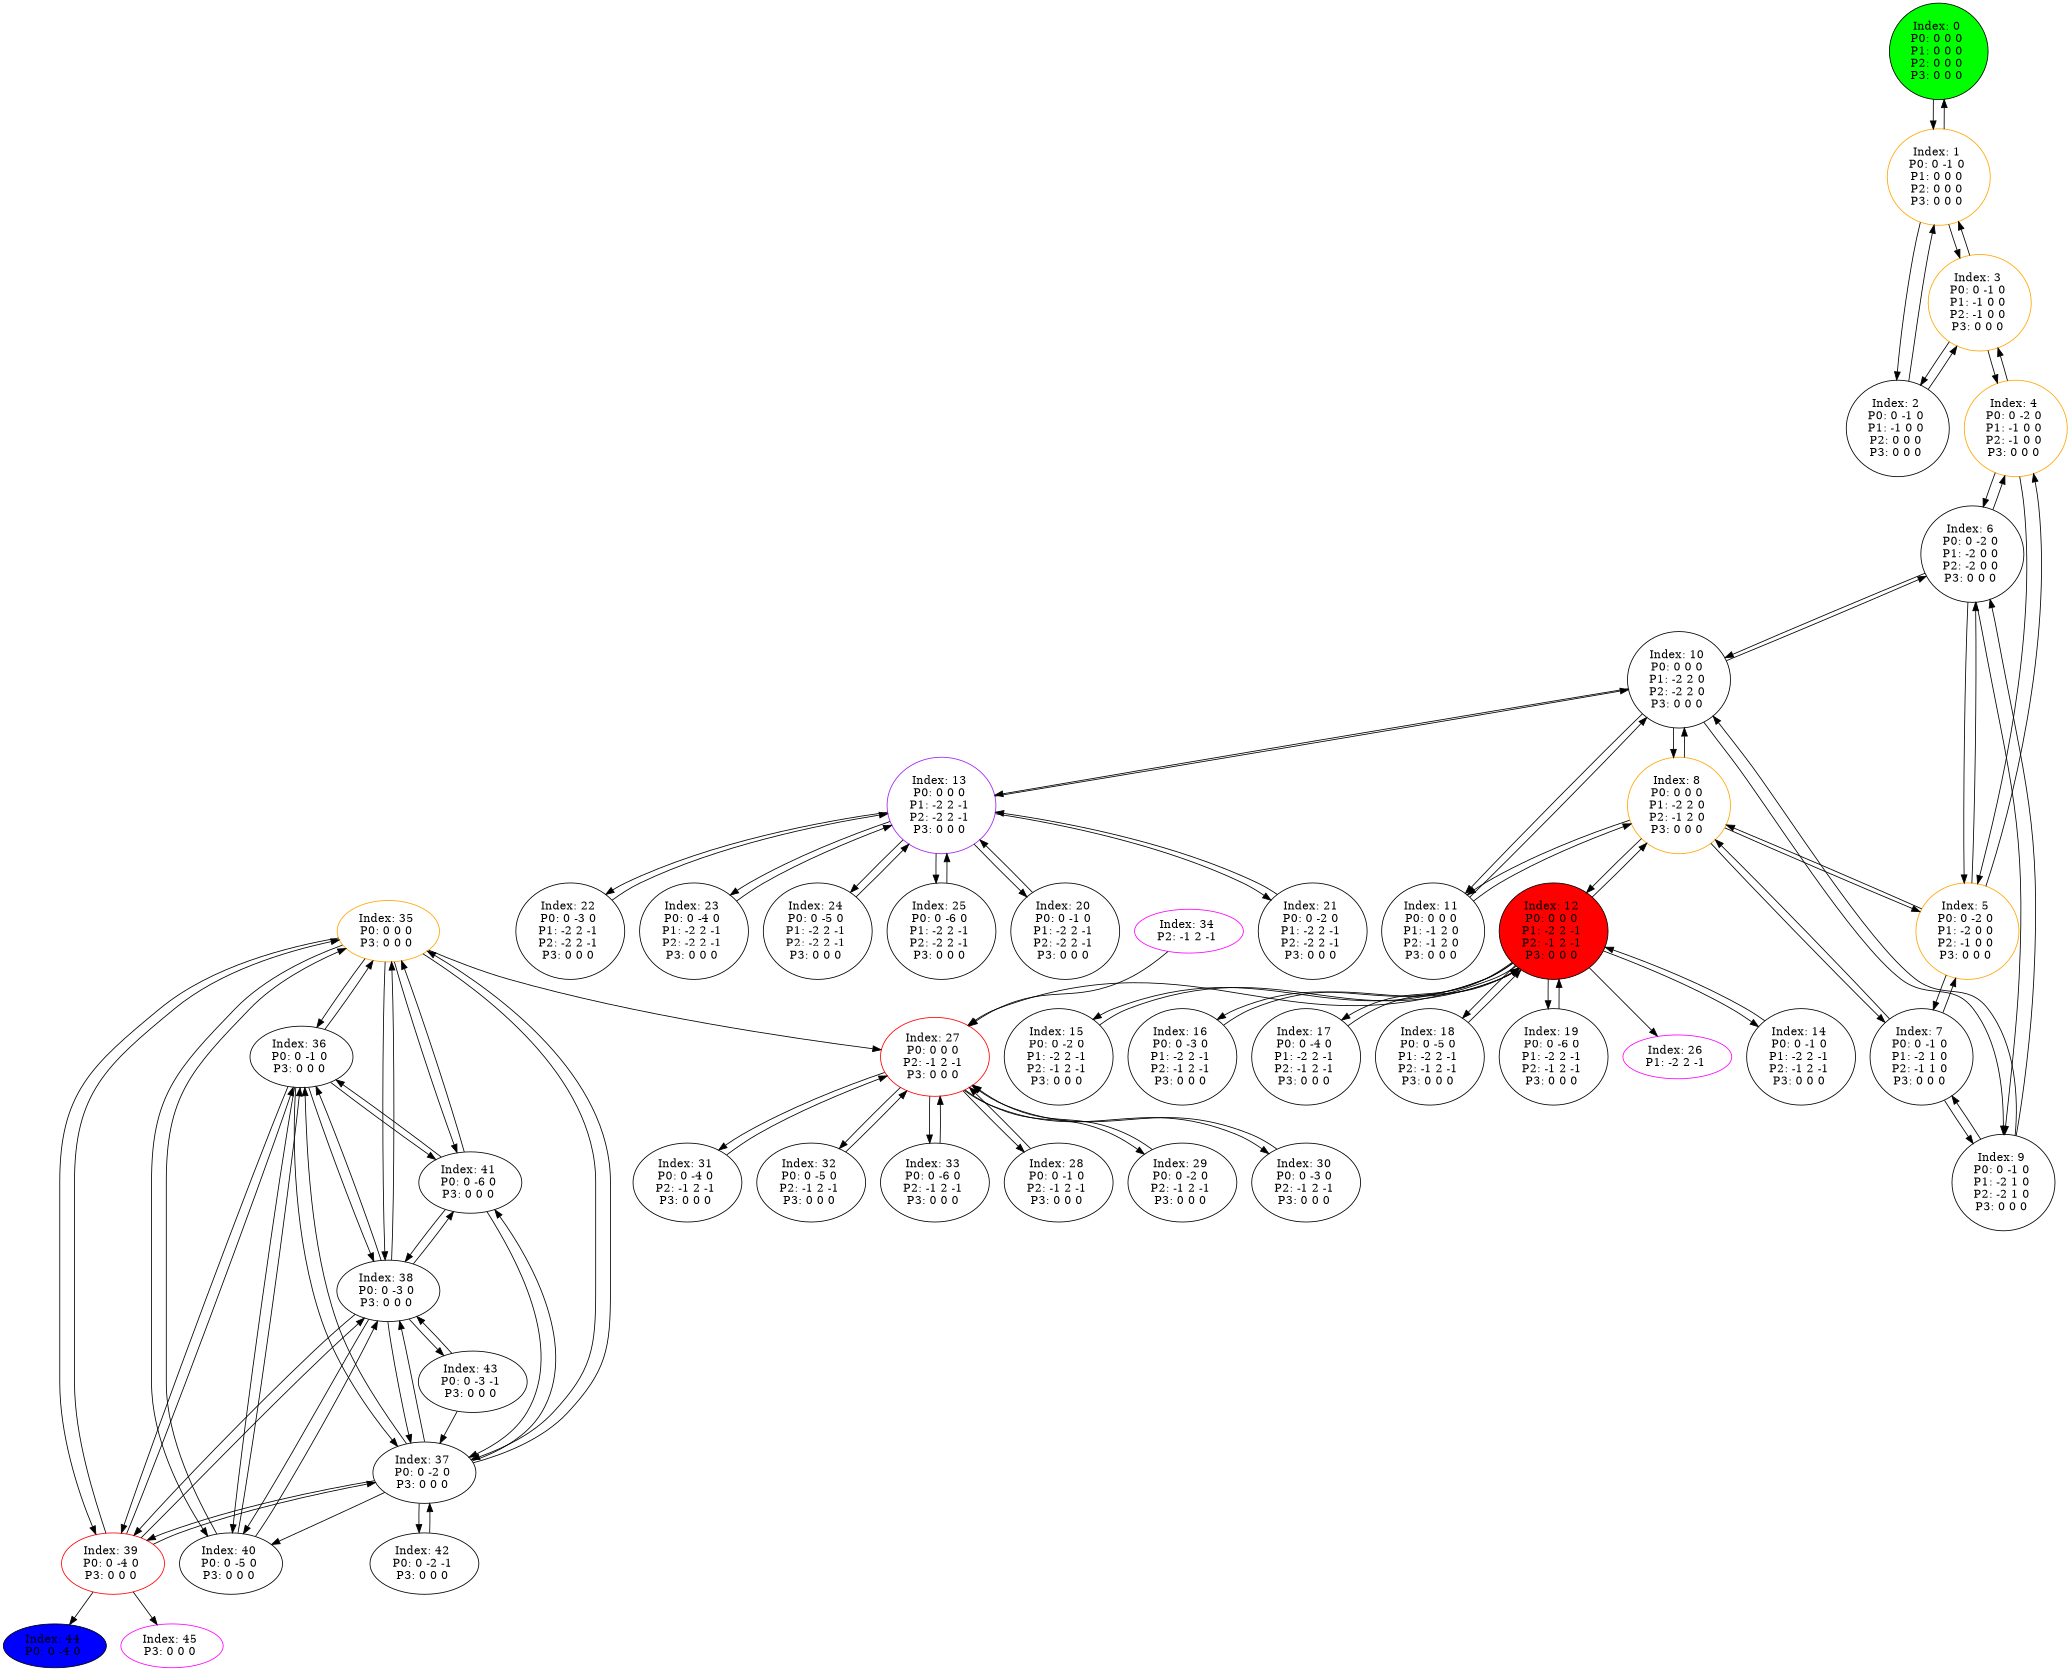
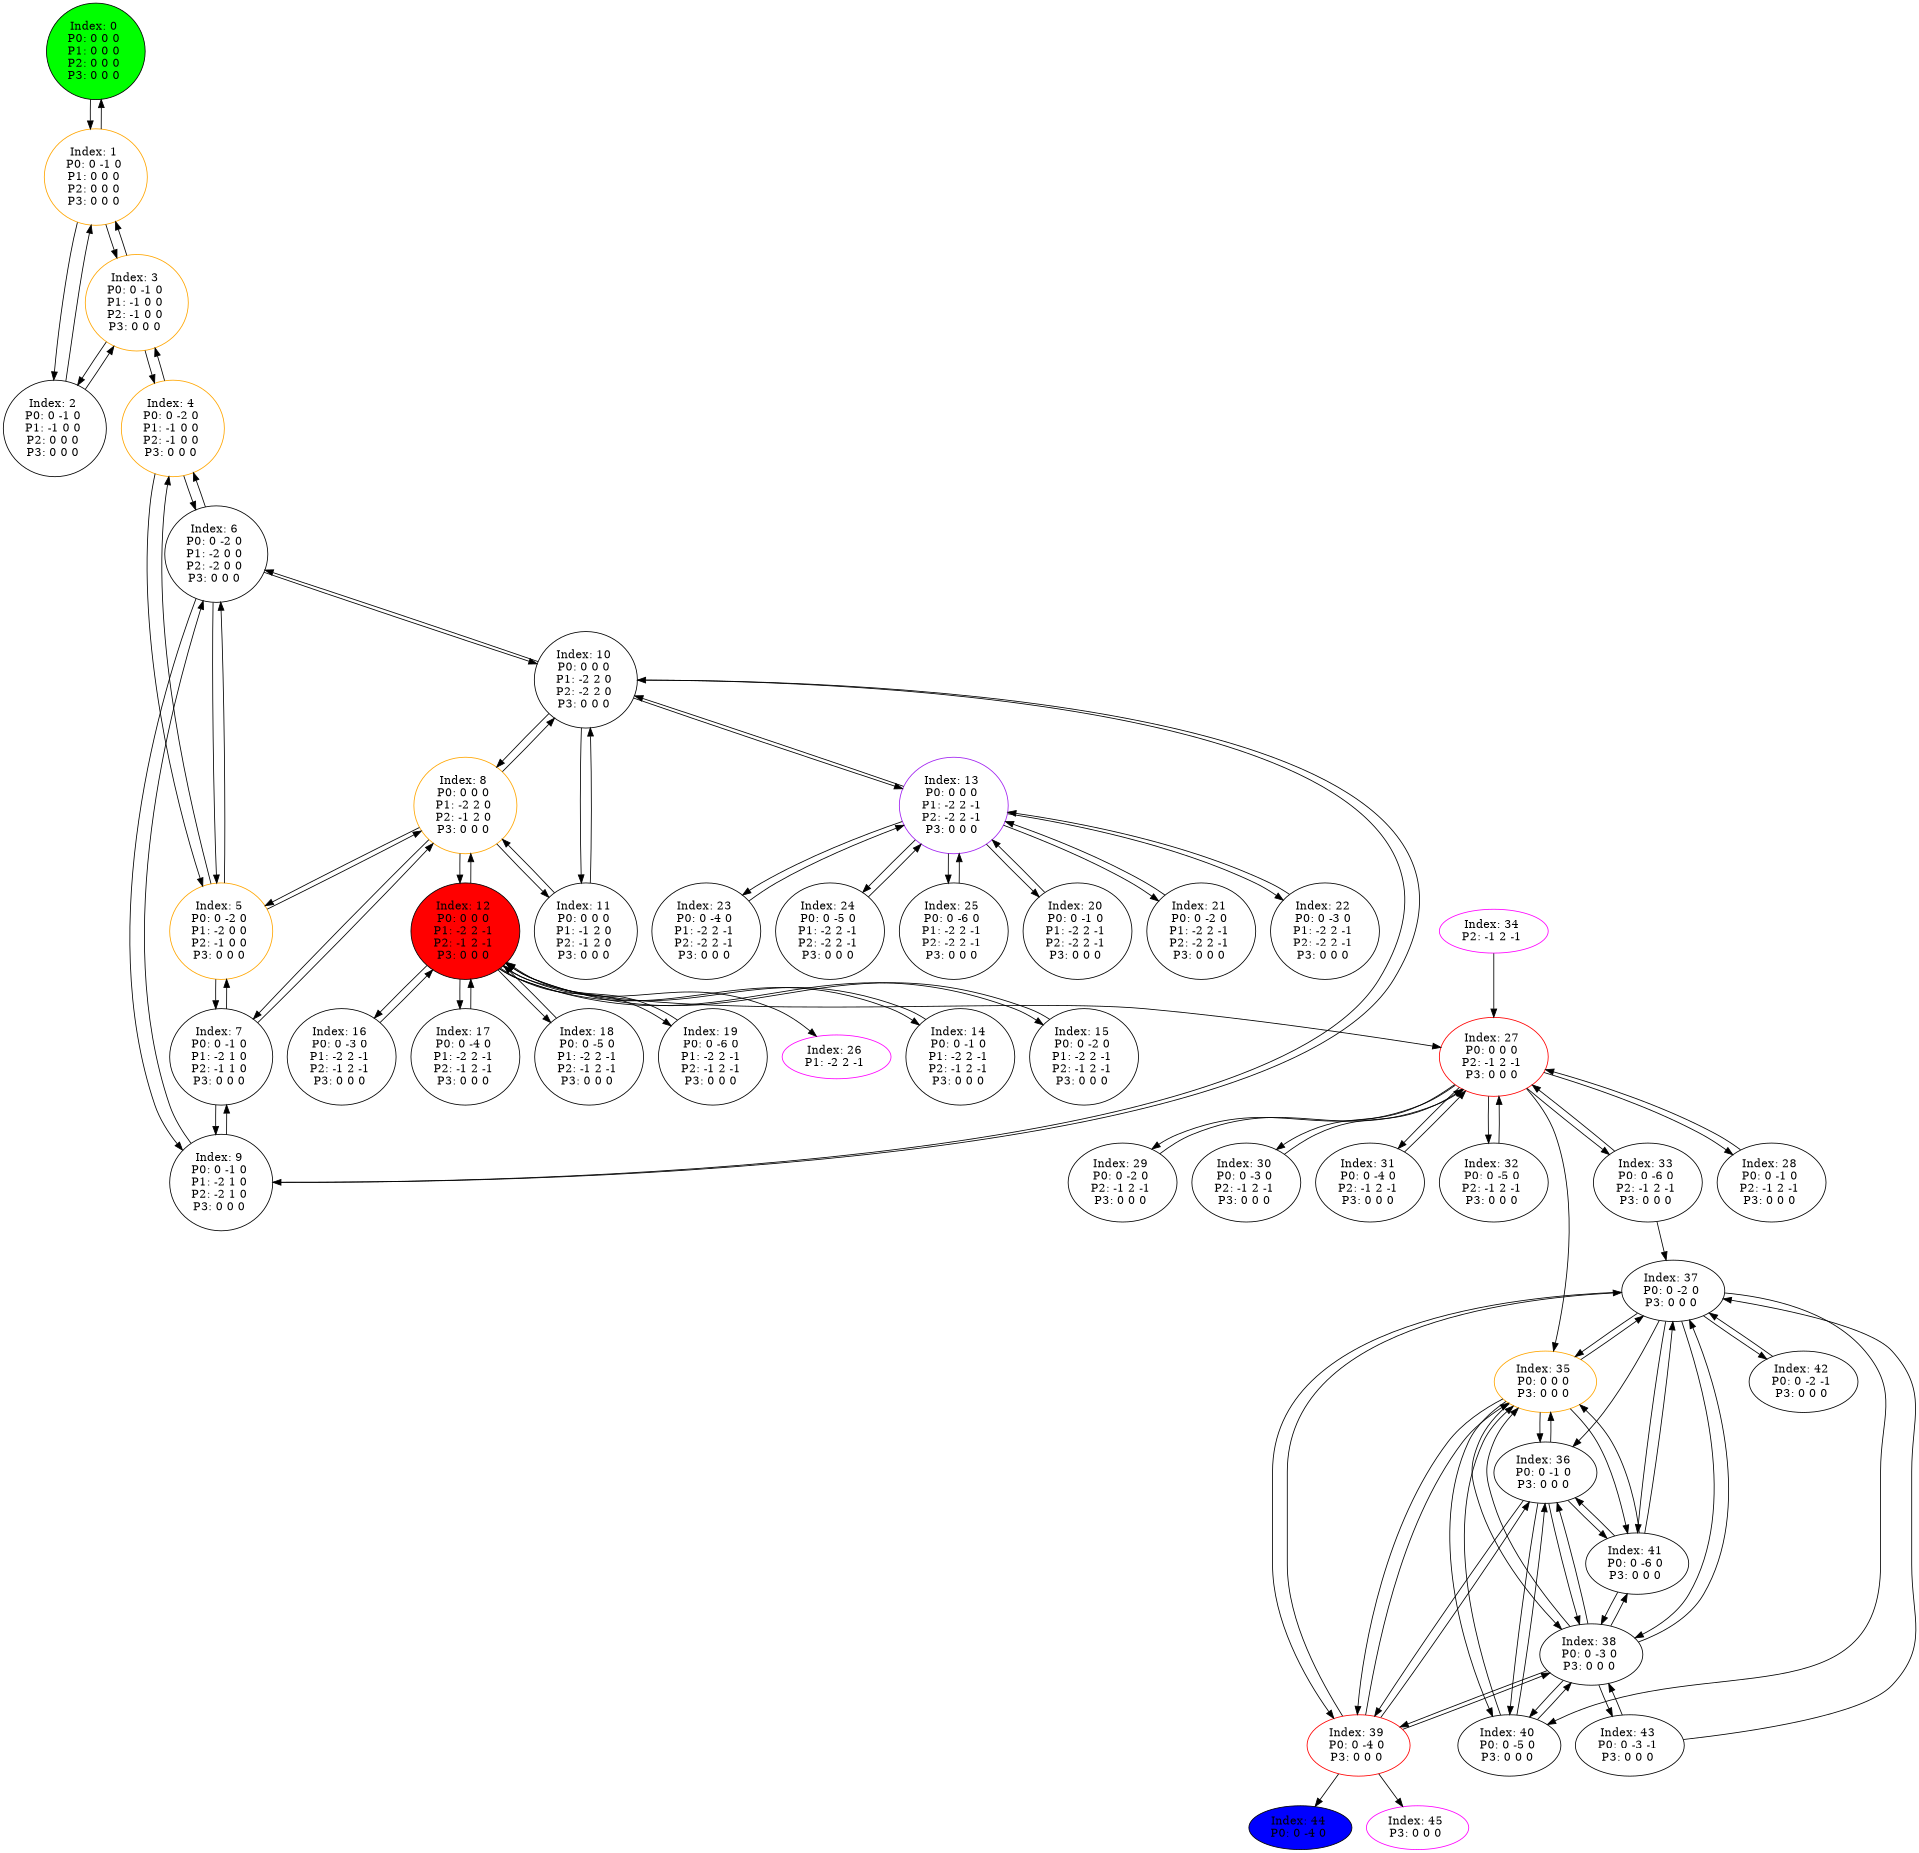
(648, 1012) -> (1569, 1211)
(309, 1274) -> (1661, 1237)
